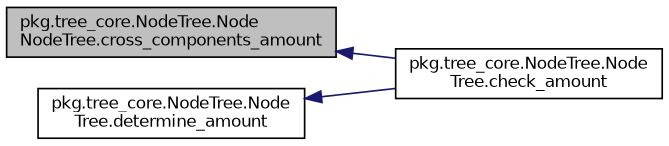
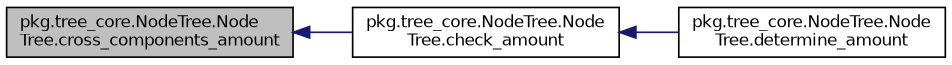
(171, 32) -> (150, 32)
(358, 93) -> (657, 32)
